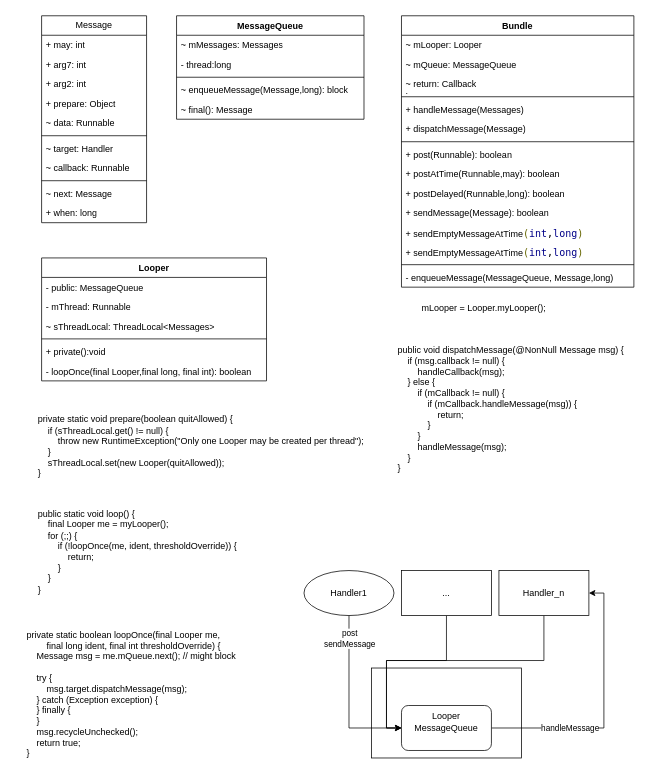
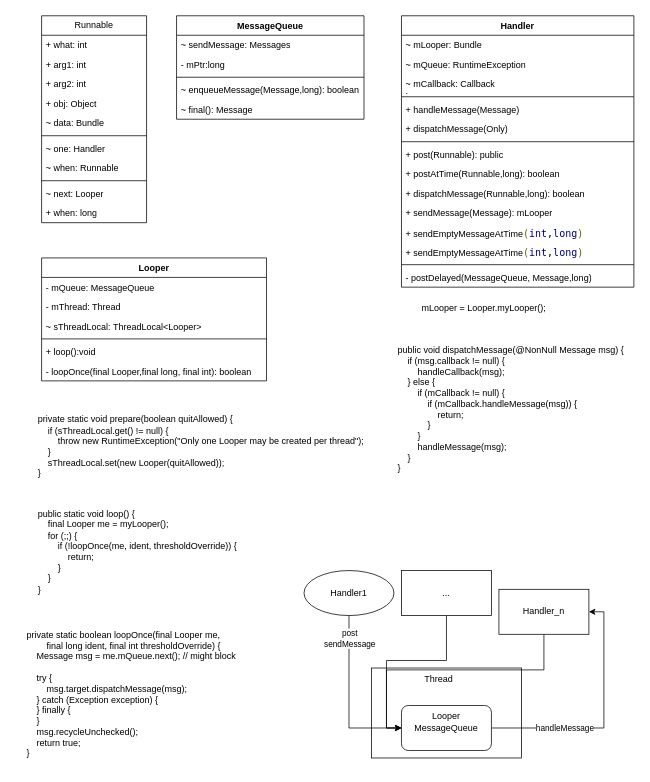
(94, 25) -> (94, 25)
(518, 26) -> (518, 26)
(67, 46) -> (69, 46)
(231, 46) -> (236, 46)
(445, 46) -> (444, 46)
(69, 65) -> (69, 65)
(210, 65) -> (205, 65)
(460, 65) -> (468, 65)
(447, 90) -> (452, 90)
(267, 91) -> (271, 96)
(85, 104) -> (75, 104)
(467, 110) -> (464, 110)
(82, 124) -> (77, 124)
(469, 130) -> (461, 130)
(84, 149) -> (77, 149)
(464, 155) -> (461, 155)
(90, 169) -> (82, 169)
(487, 175) -> (489, 175)
(80, 194) -> (78, 194)
(491, 194) -> (501, 194)
(481, 214) -> (482, 214)
(512, 278) -> (504, 278)
(97, 288) -> (99, 288)
(90, 307) -> (87, 307)
(135, 327) -> (130, 327)
(83, 352) -> (75, 352)
(544, 593) -> (544, 612)
none -> (439, 679)
